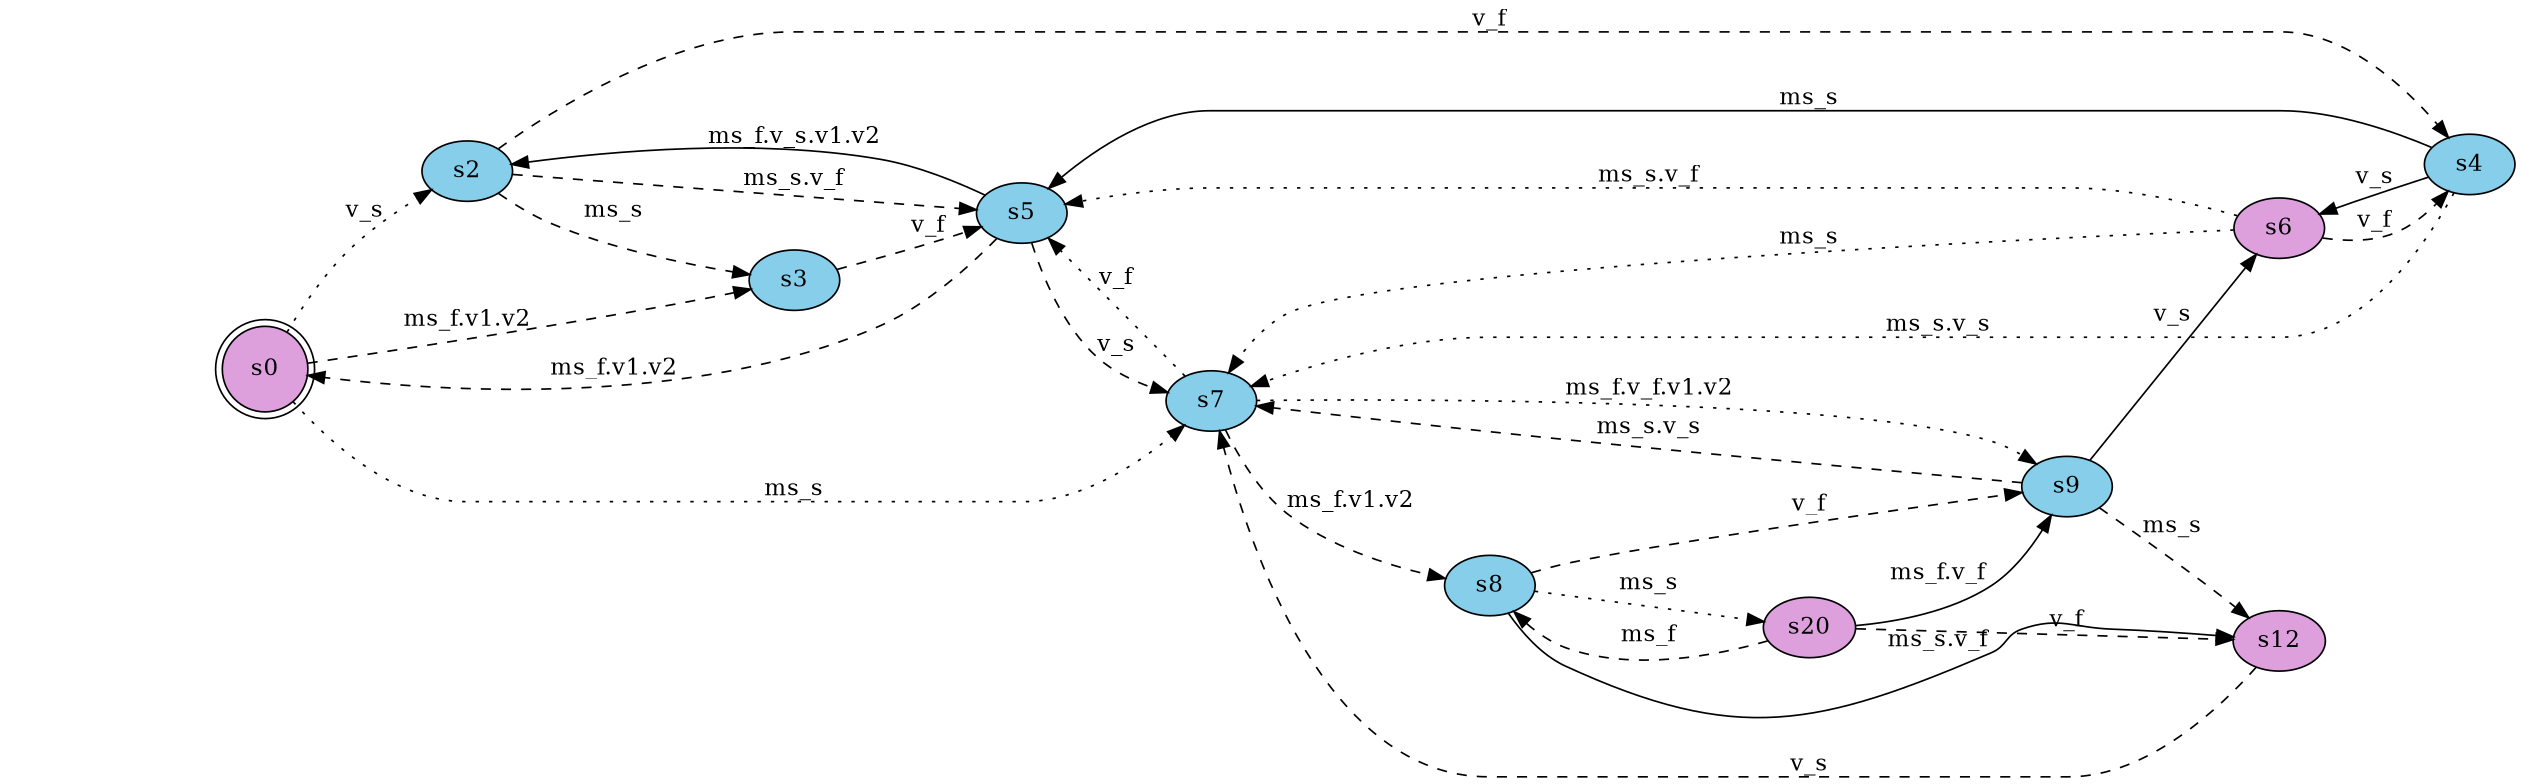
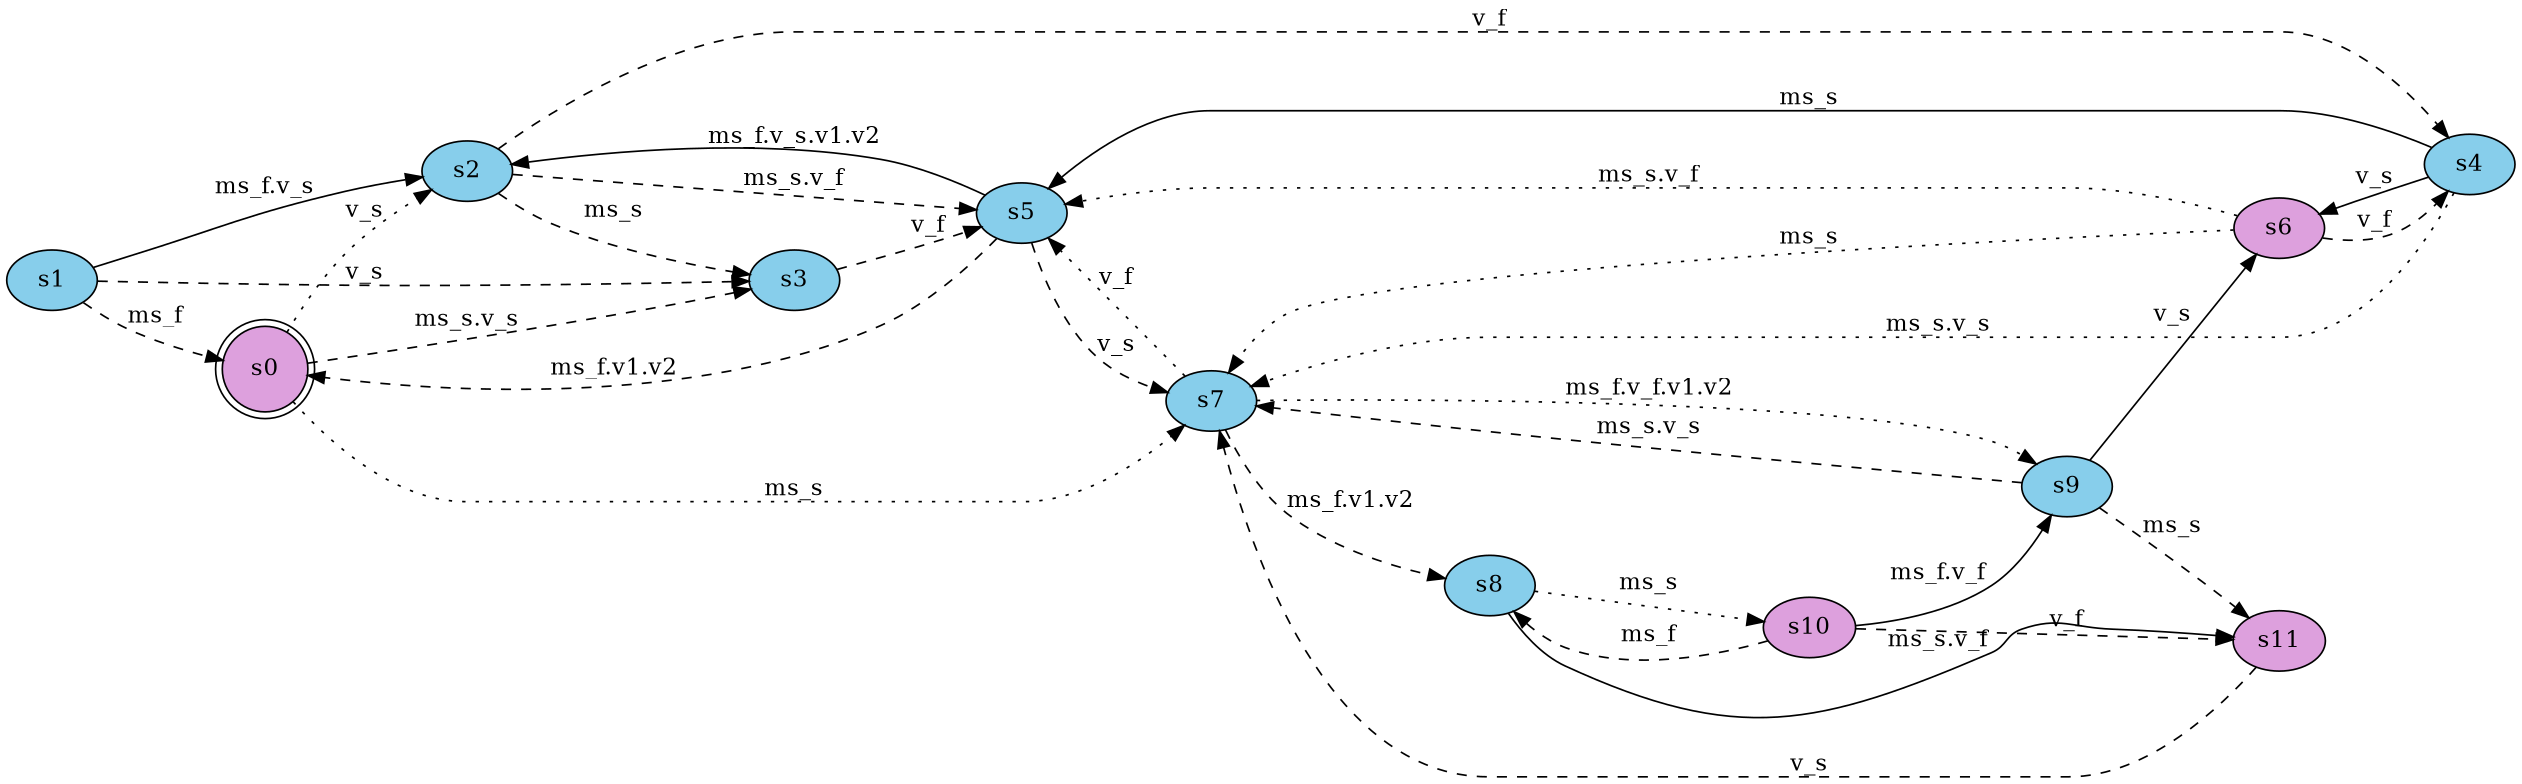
none -> (52, 280)
(467, 320) -> (467, 320)
(1767, 529) -> none
(1809, 627) -> (1809, 627)
(2279, 641) -> (2279, 641)
